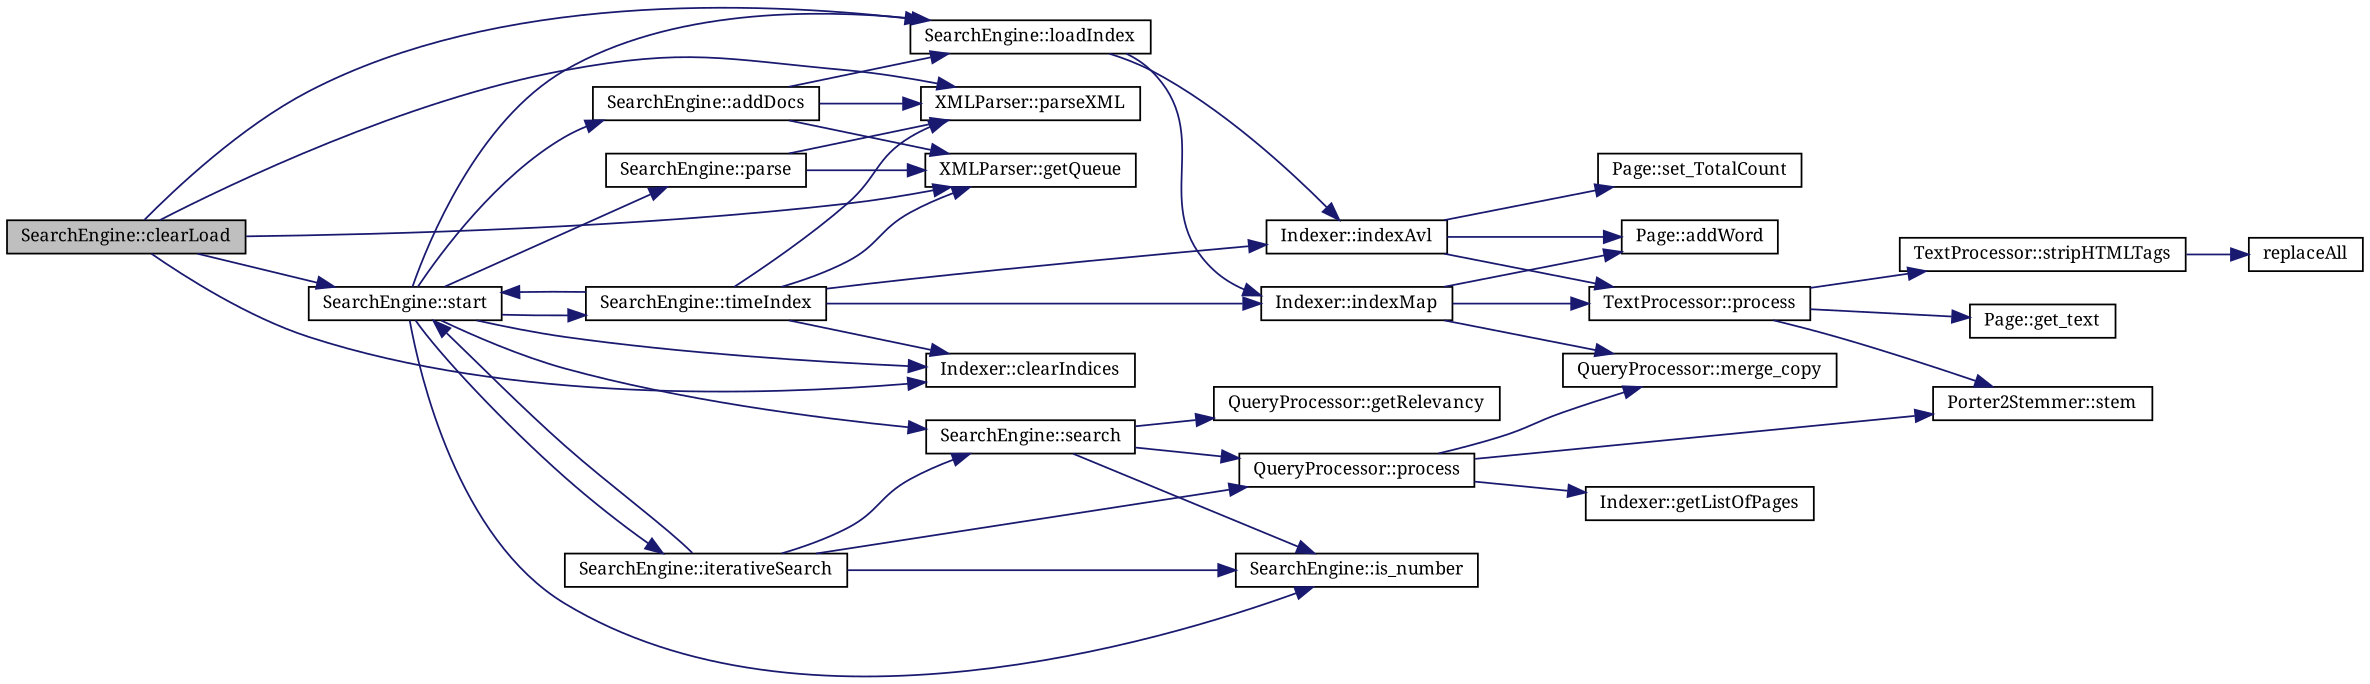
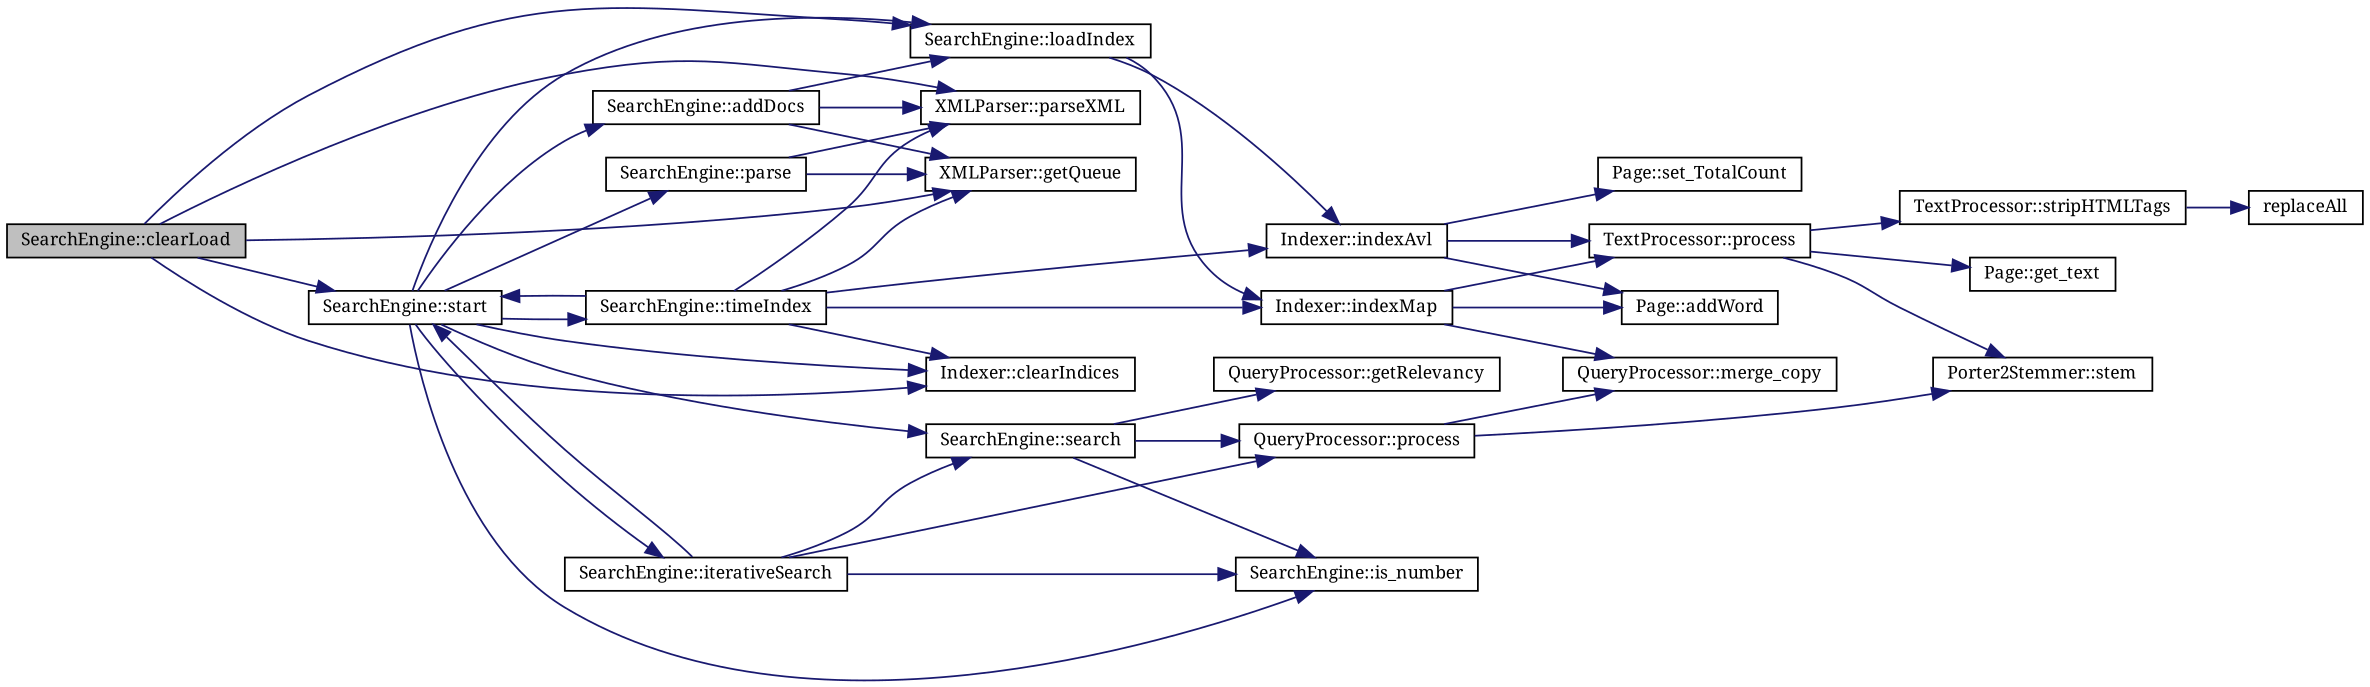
(1700, 504) -> none
